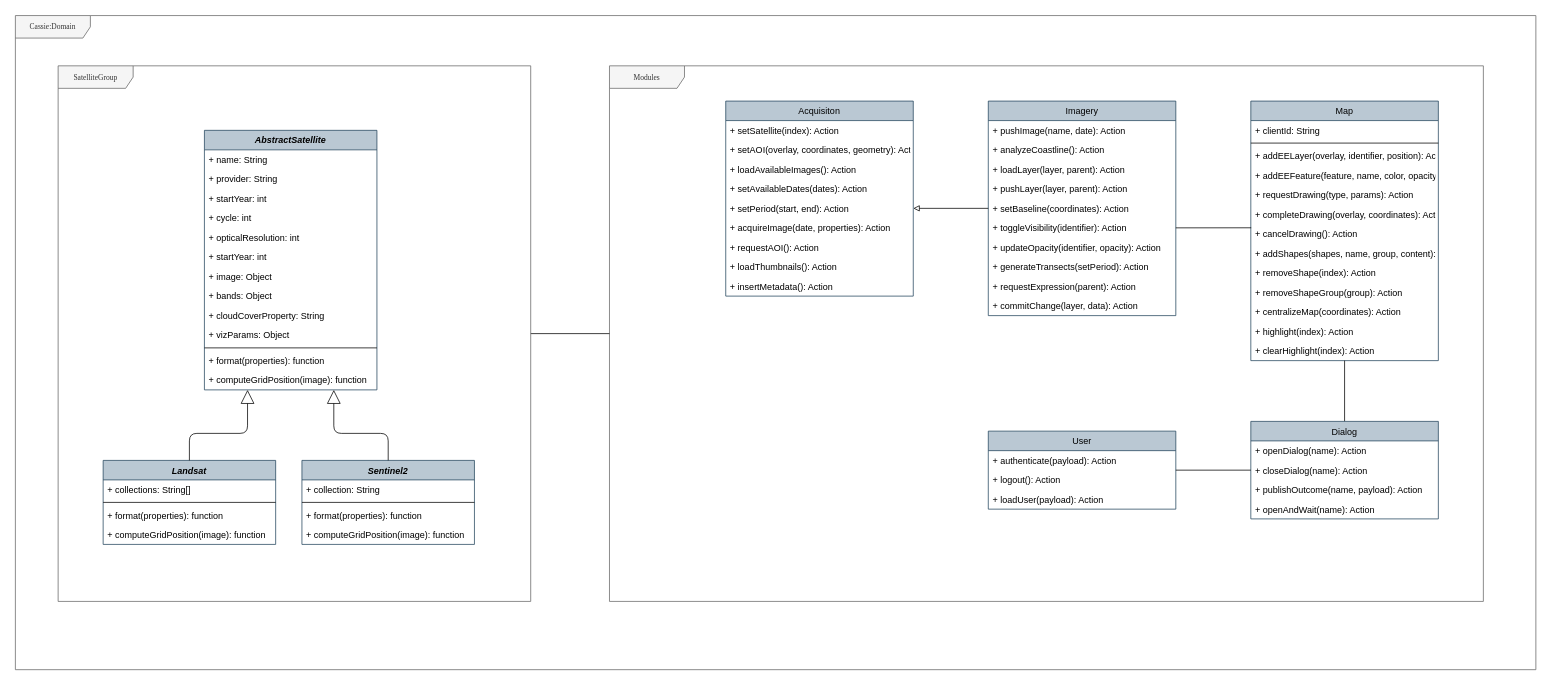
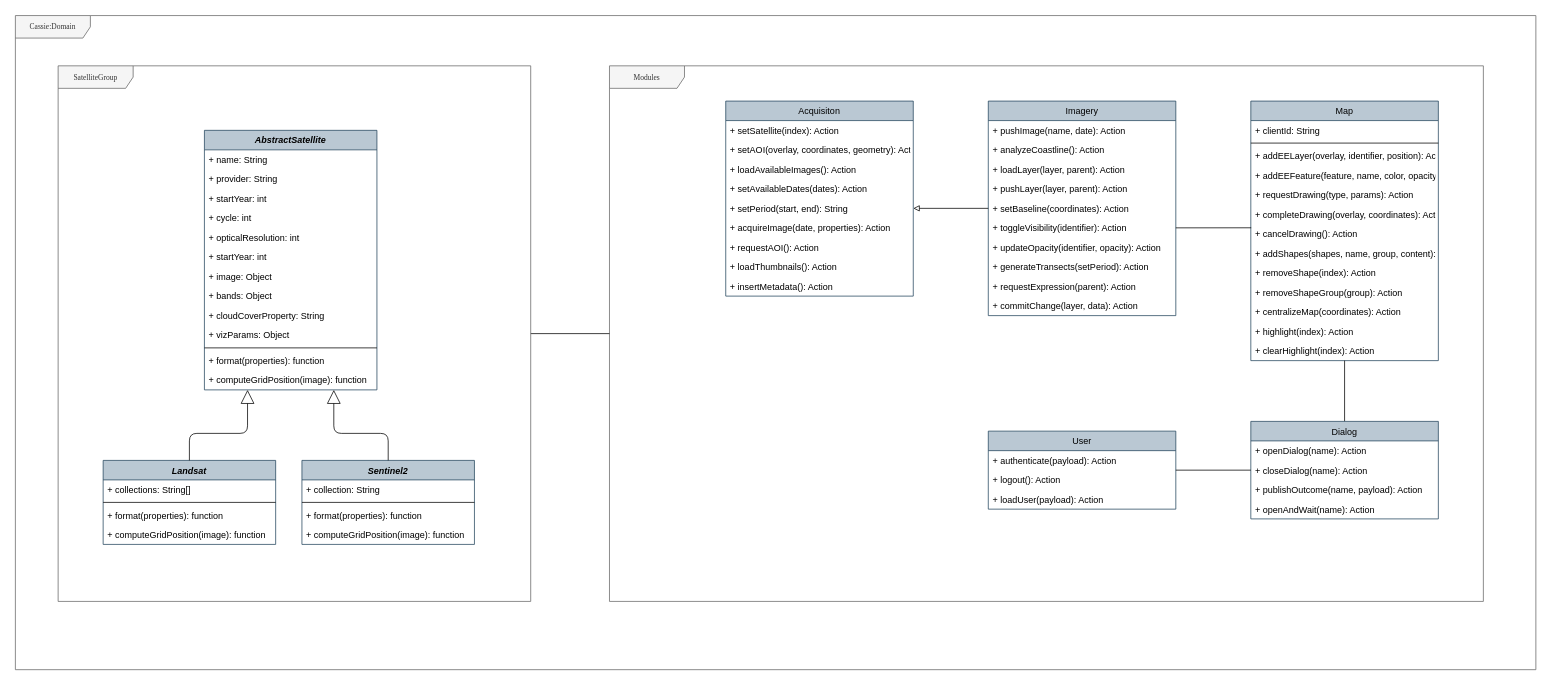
(800, 209) -> (800, 209)
